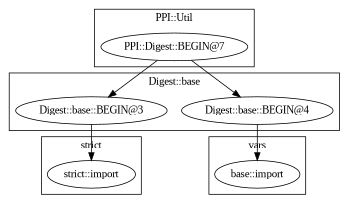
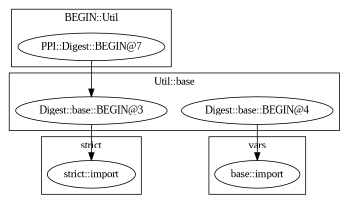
(174, 18) -> (91, 18)
(215, 78) -> none
(174, 82) -> (174, 82)
